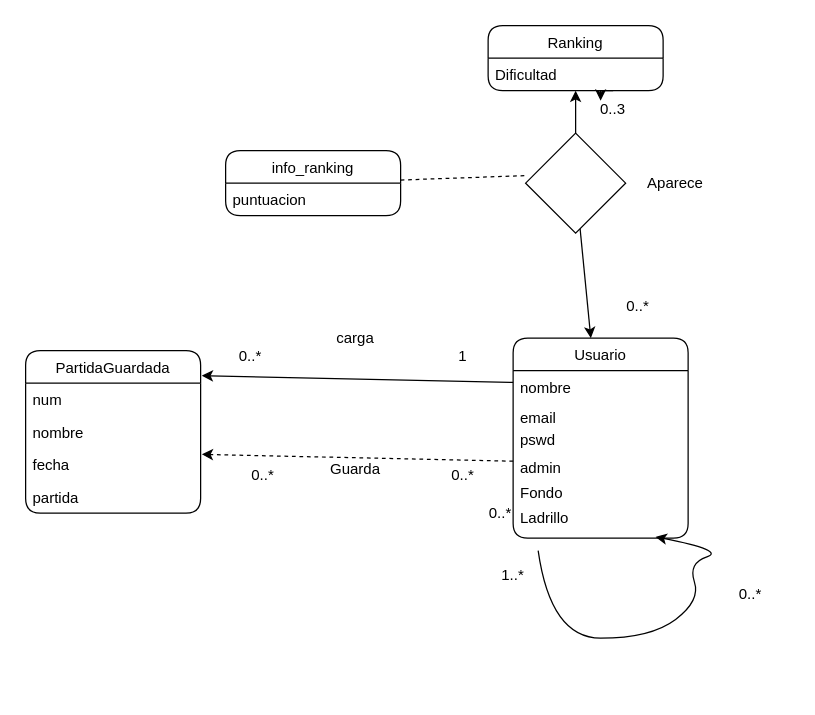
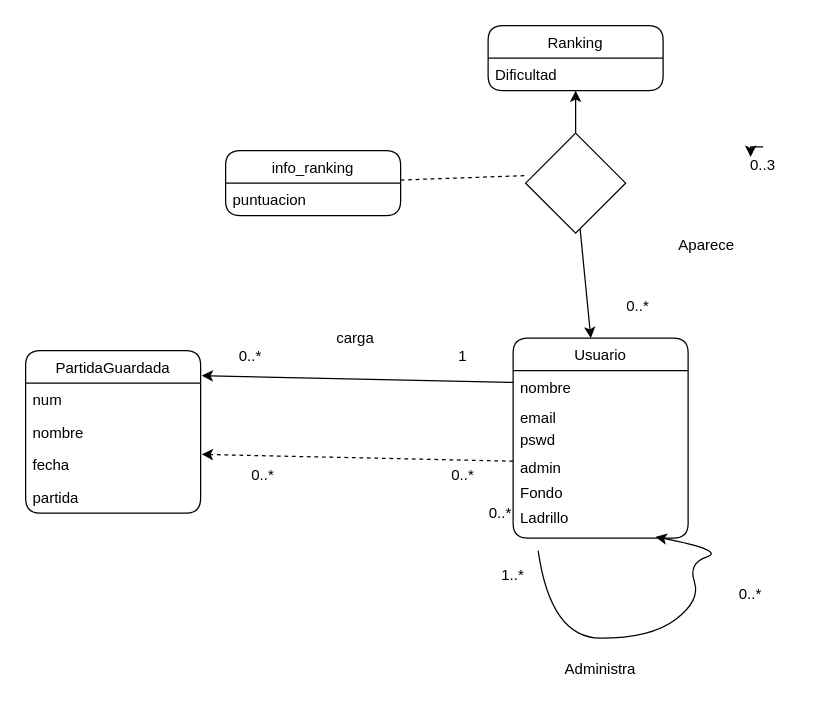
(613, 109) -> (763, 166)
(676, 183) -> (707, 246)
(356, 469) -> none
none -> (601, 669)
